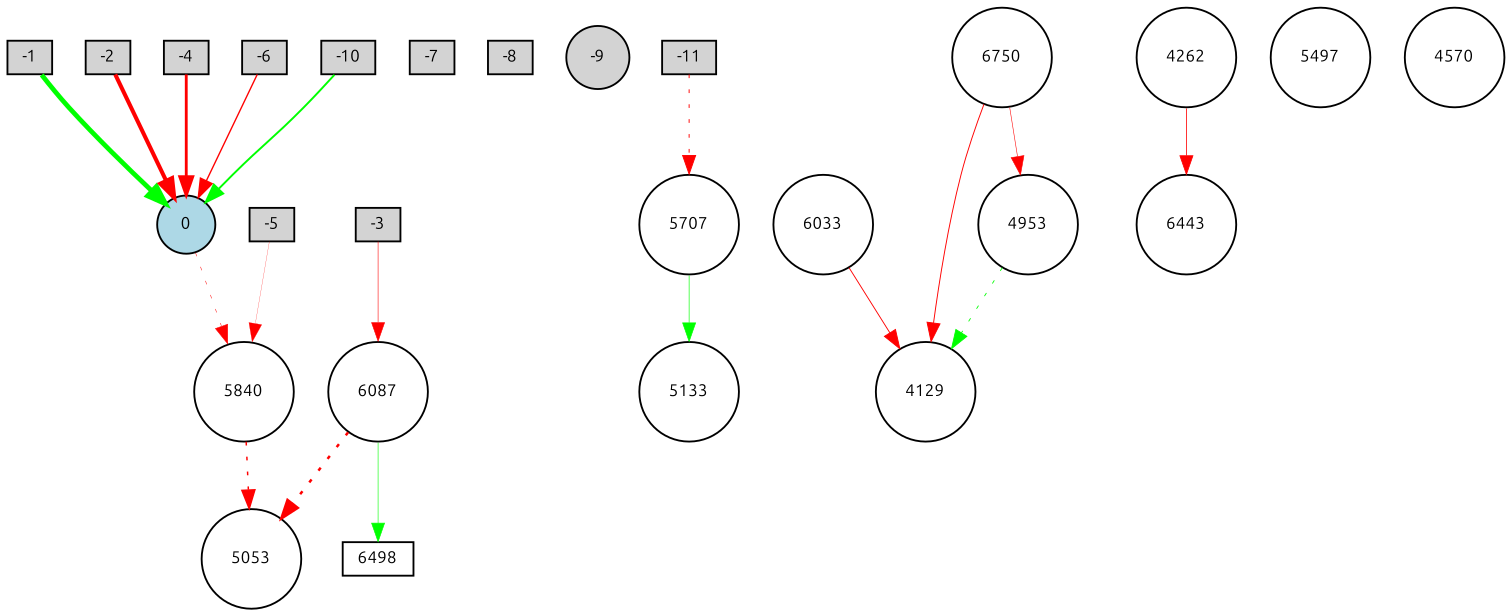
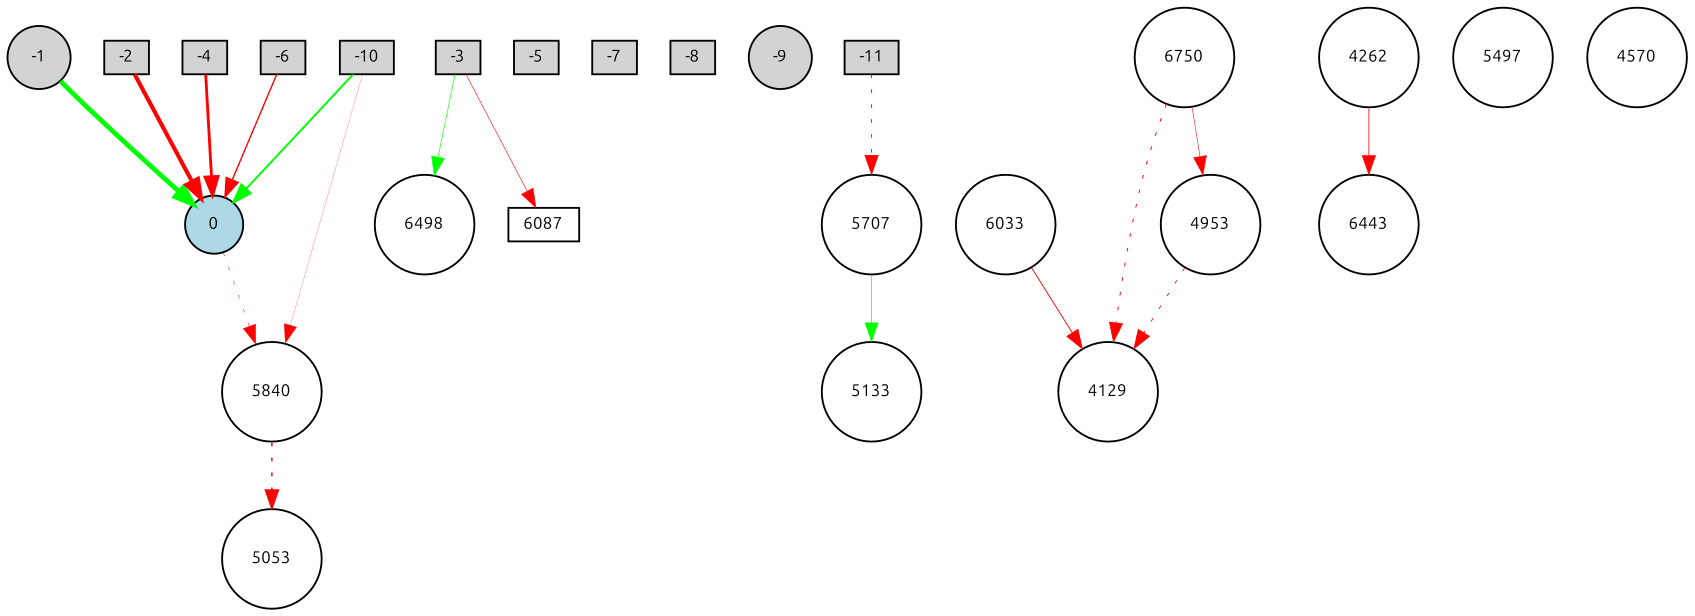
(30, 57) -> (39, 57)
(952, 212) -> (1135, 212)
(262, 282) -> (326, 200)
(982, 300) -> (1164, 300)
(378, 392) -> (544, 225)
(321, 468) -> none
(378, 483) -> (447, 116)
(378, 559) -> (425, 225)
